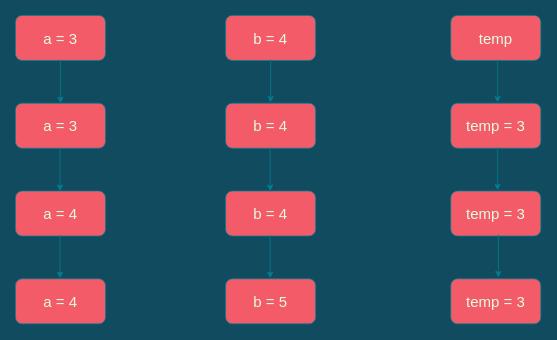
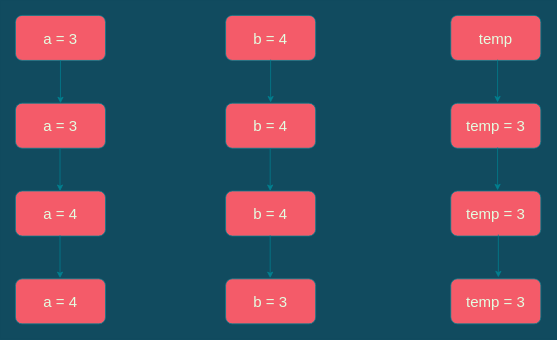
(270, 301) -> (270, 301)
